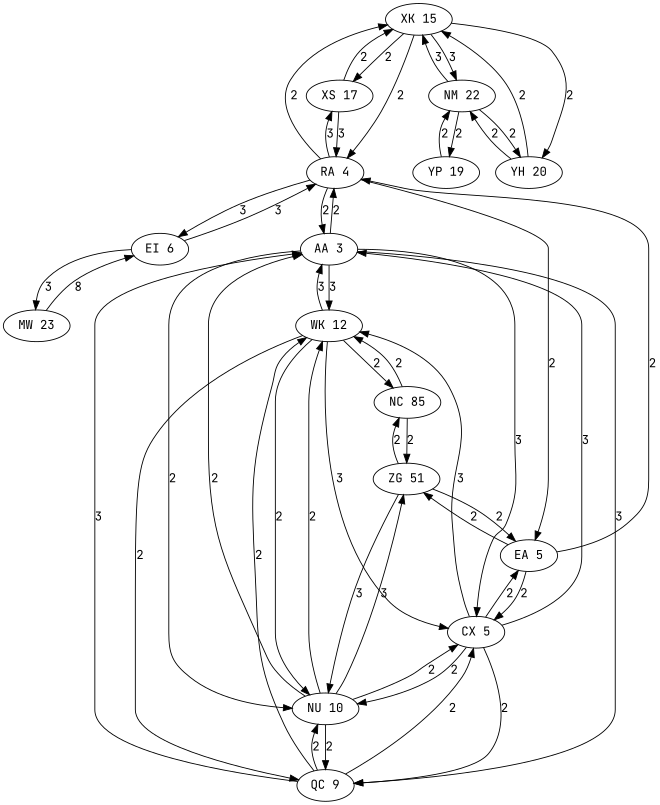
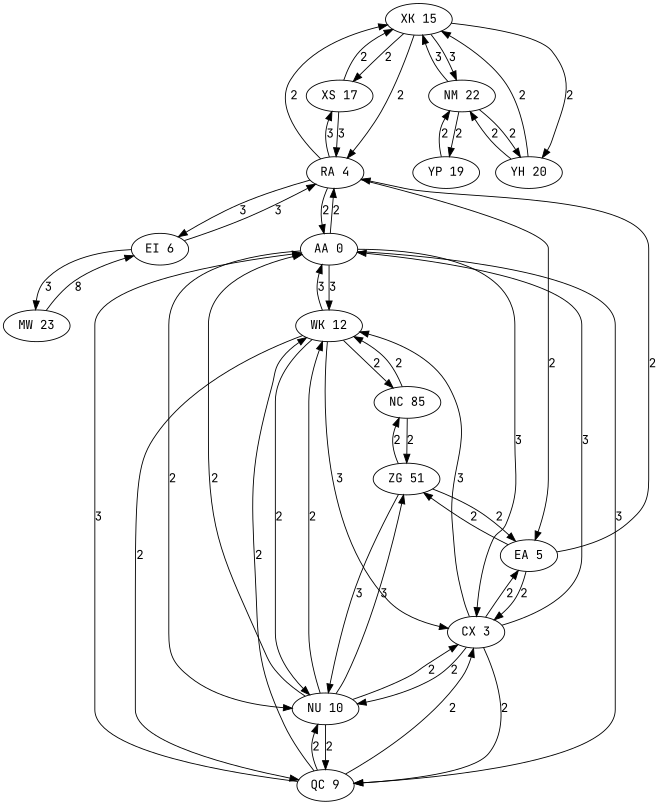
(329, 249) -> (329, 249)
(476, 632) -> (476, 632)
